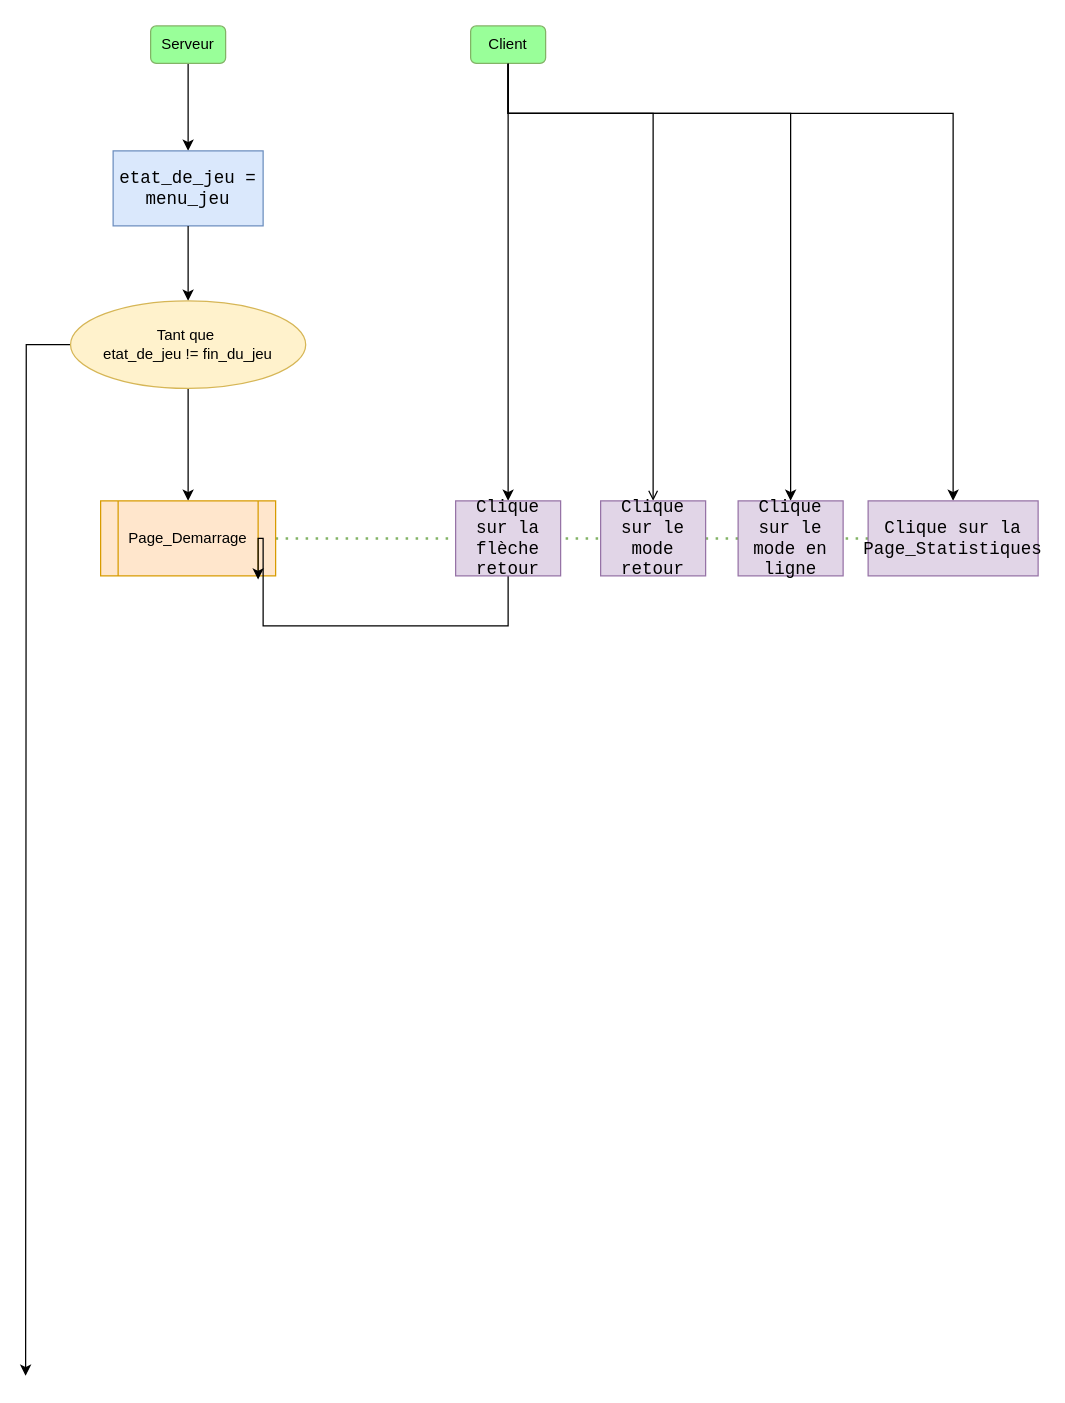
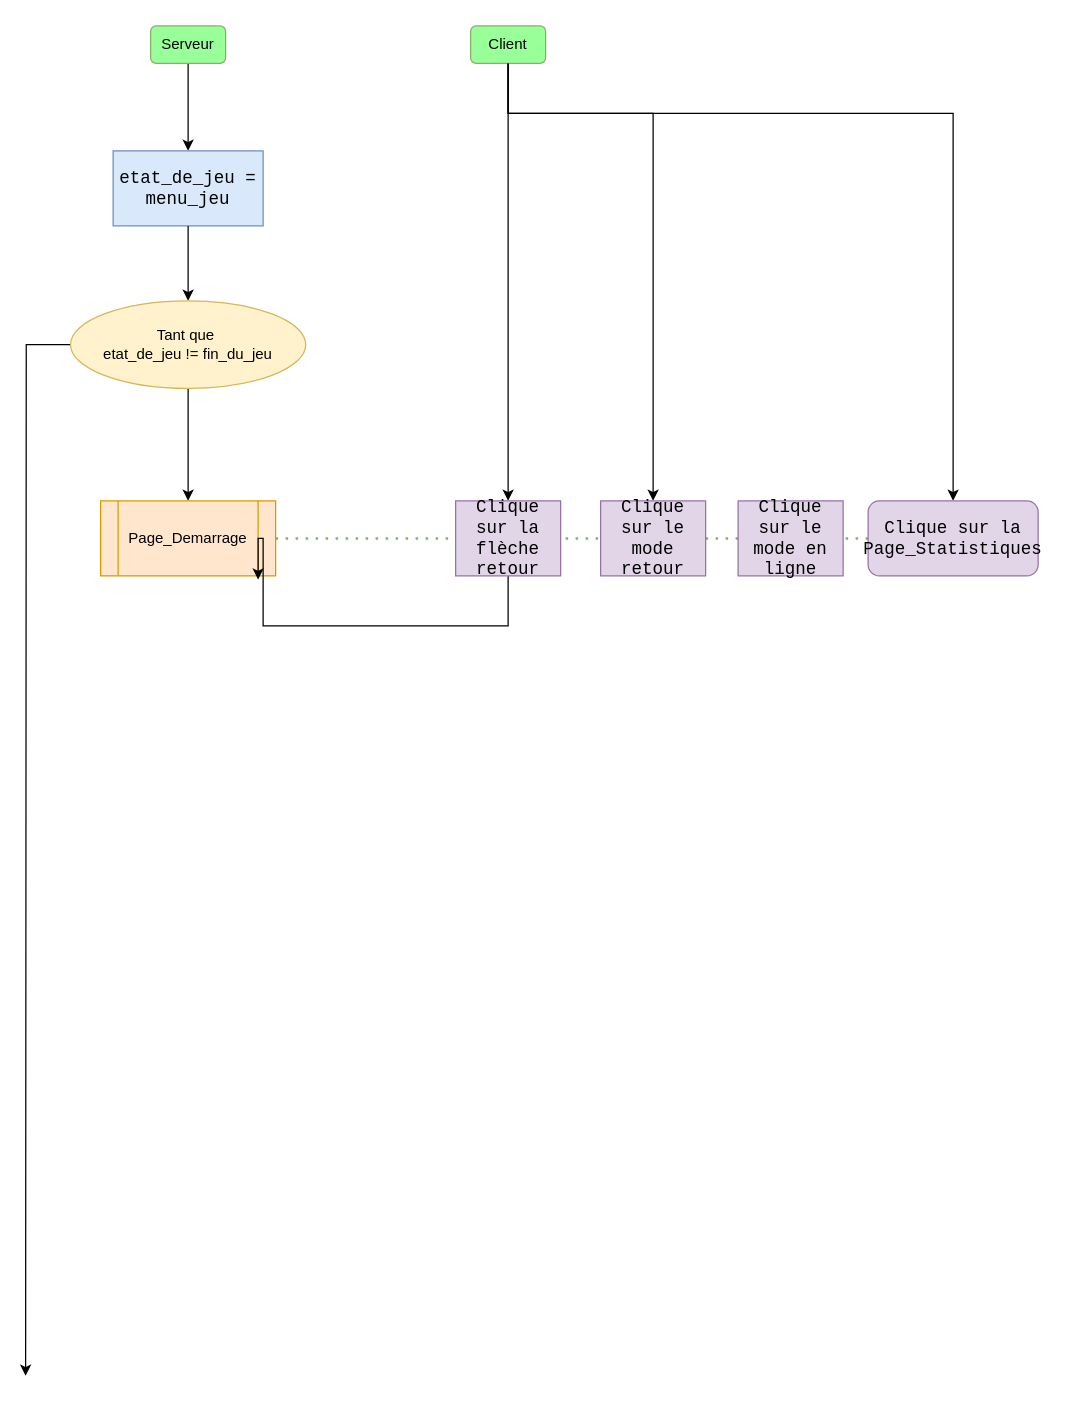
(791, 304) -> none
(653, 492) -> (653, 491)
(953, 538) -> (953, 538)
